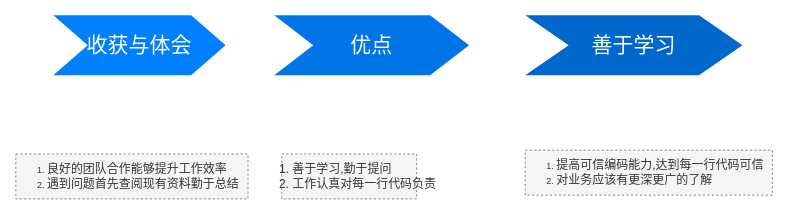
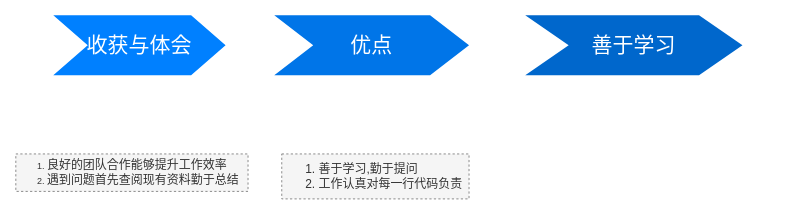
(649, 173) -> none
(132, 177) -> (132, 173)
(349, 177) -> (375, 177)
